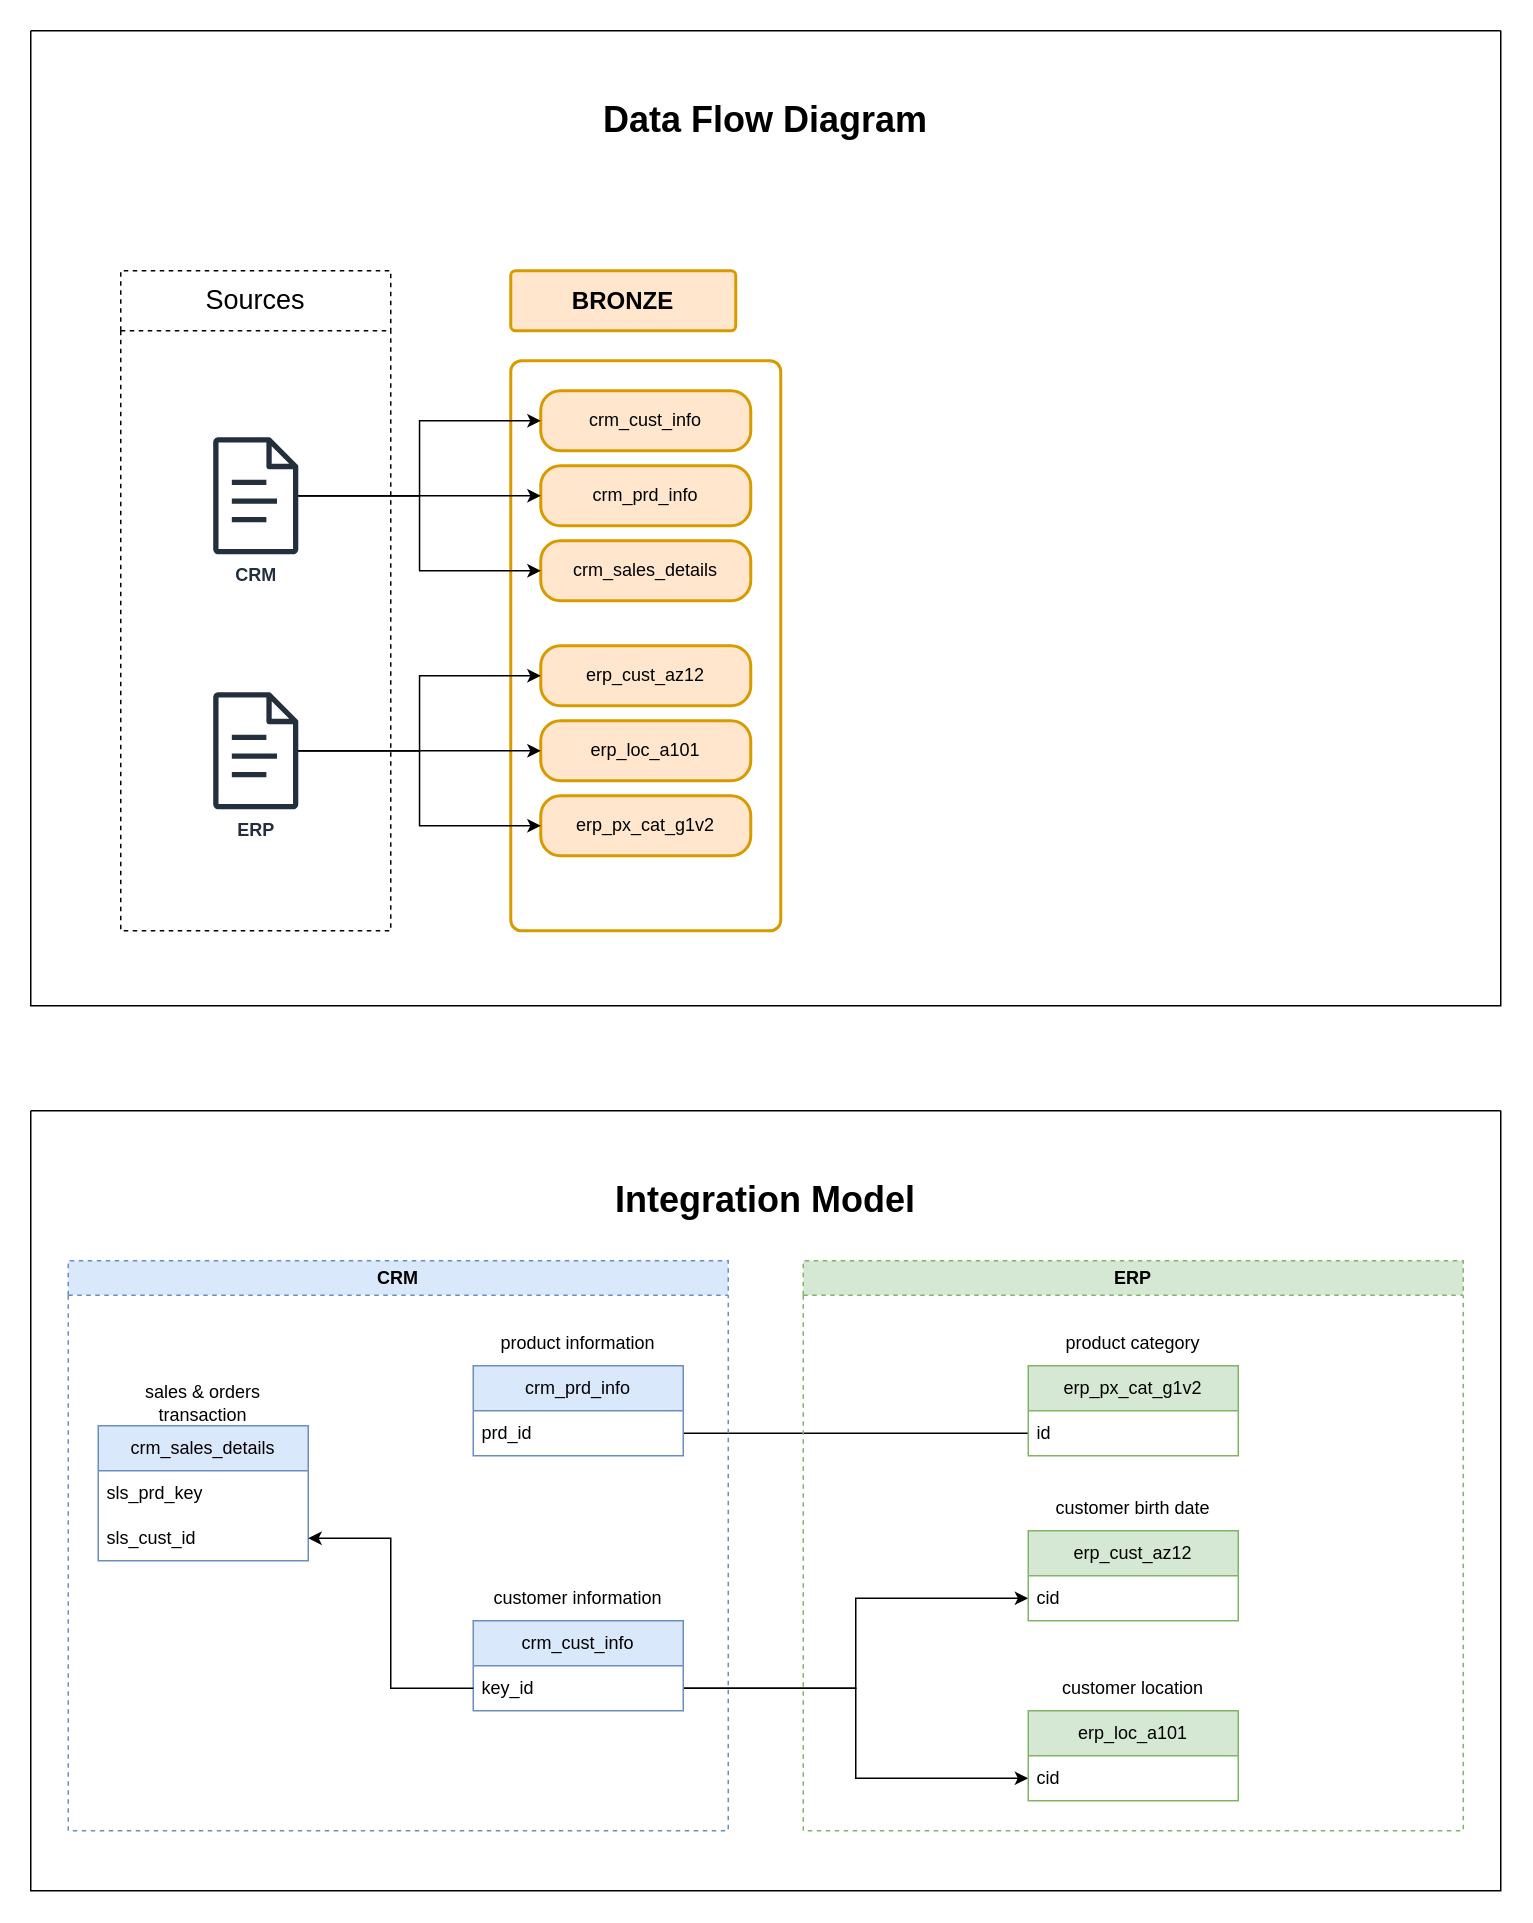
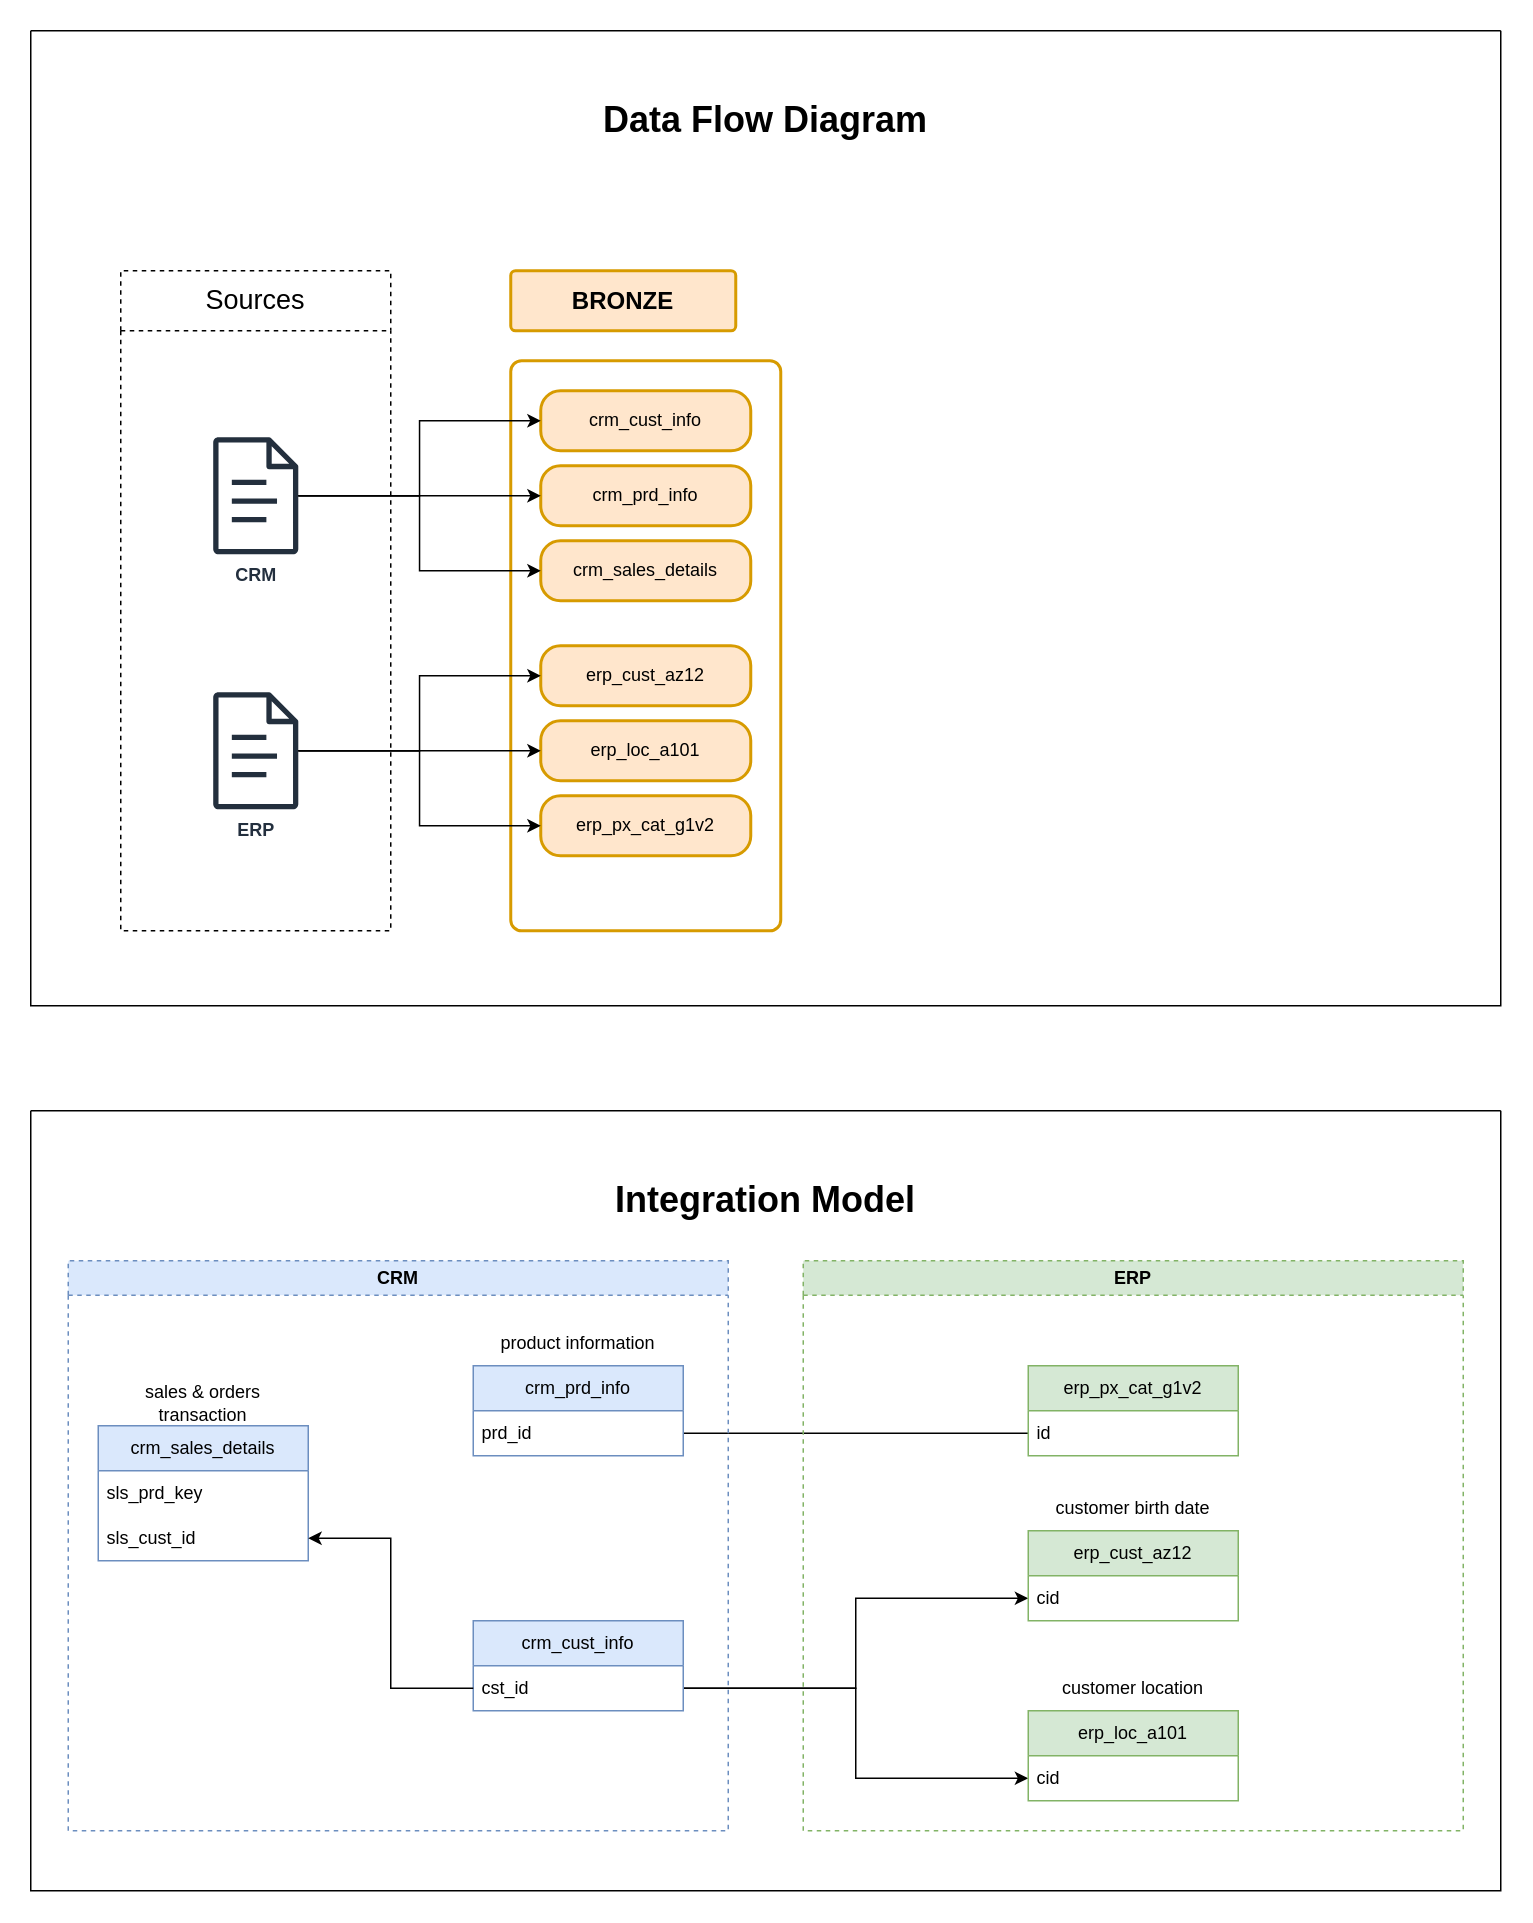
(1133, 1343) -> none
(578, 1598) -> none
(510, 1688) -> (510, 1688)
